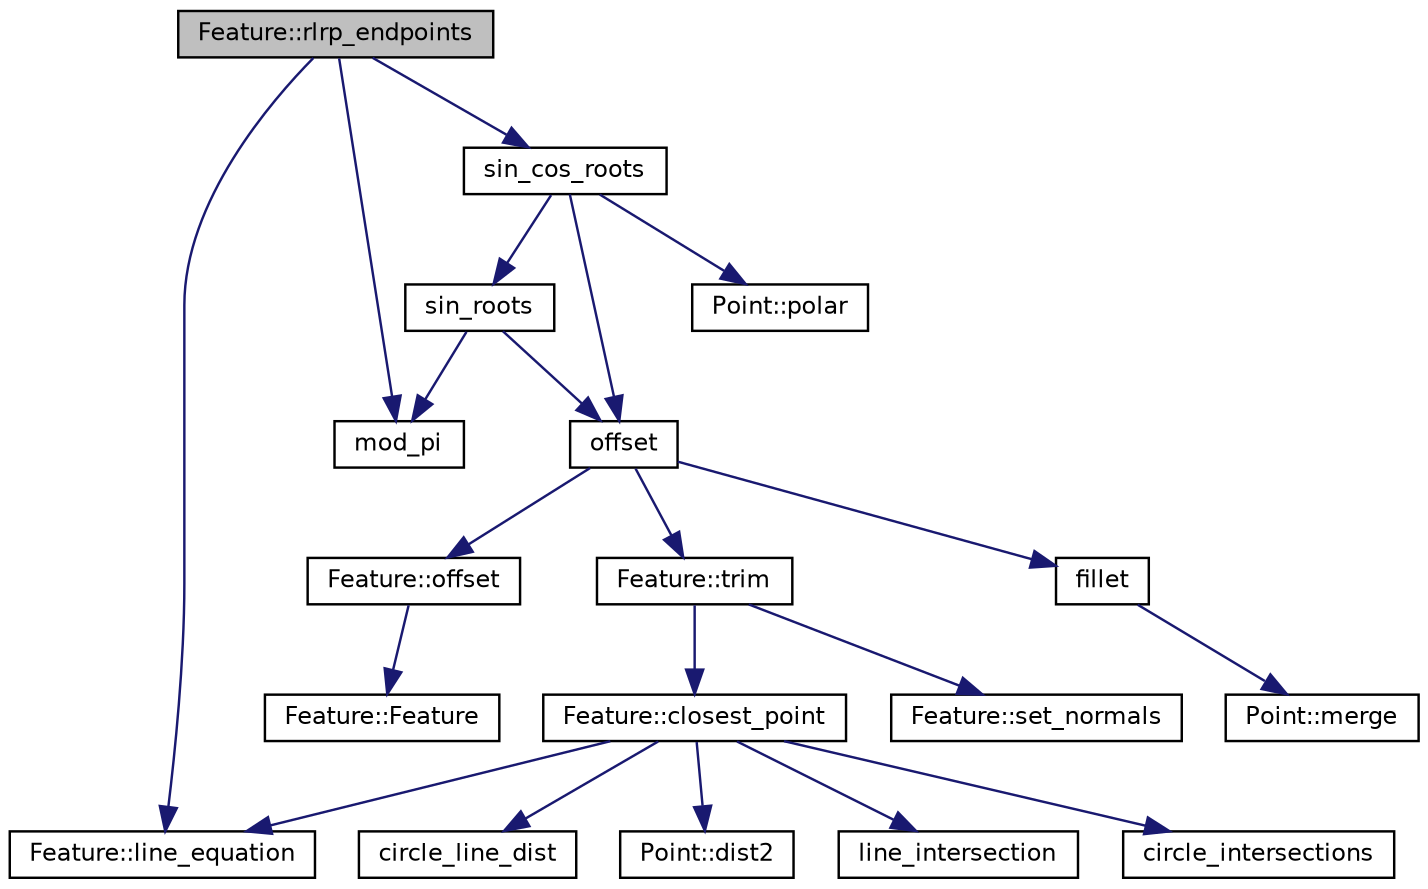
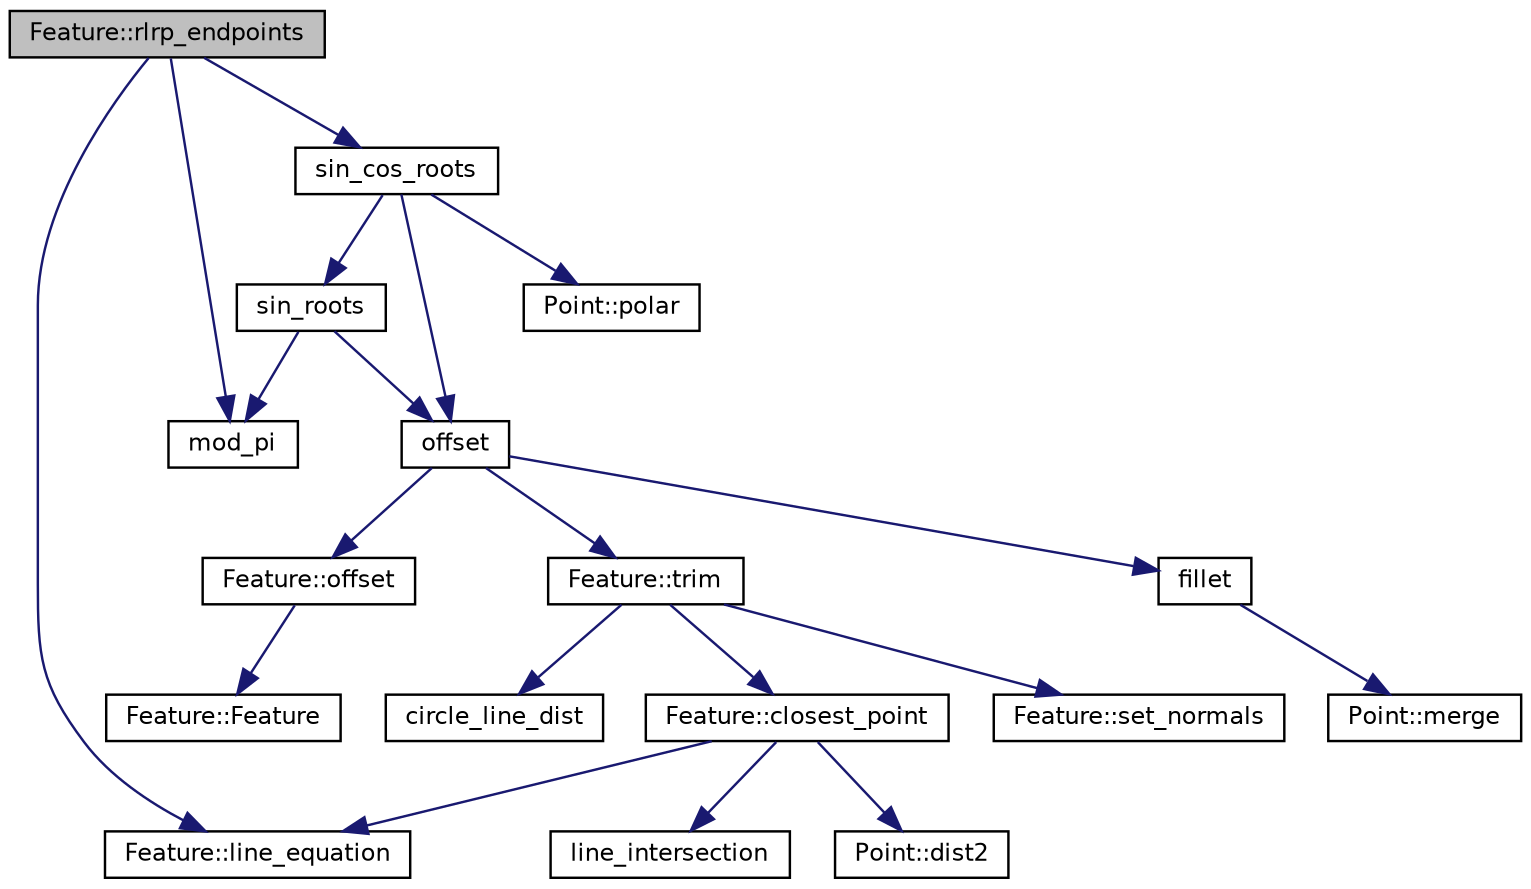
(592, 780) -> (580, 641)
(1259, 855) -> none
